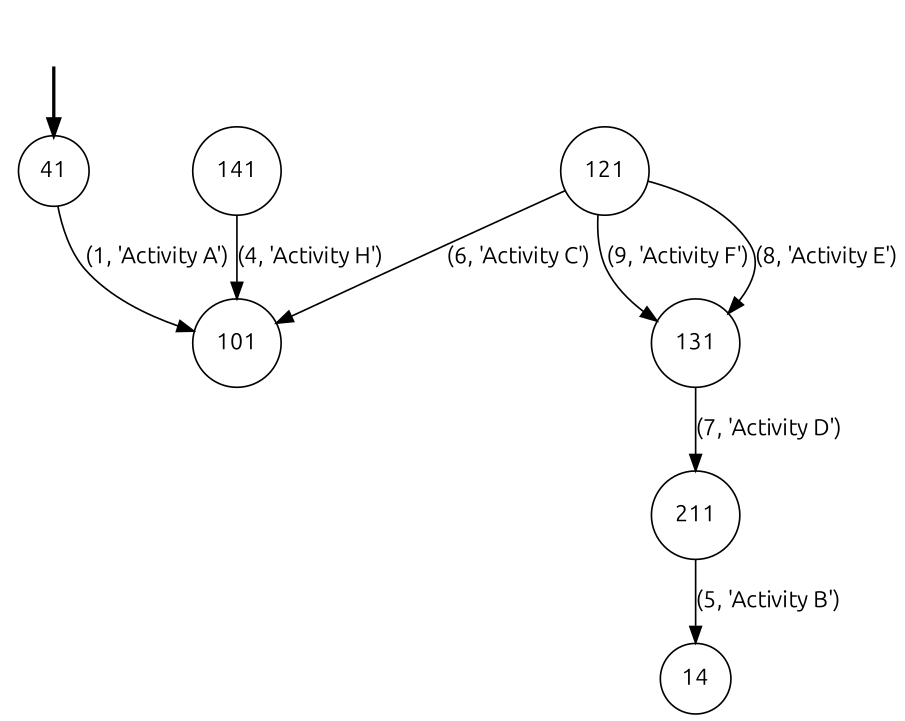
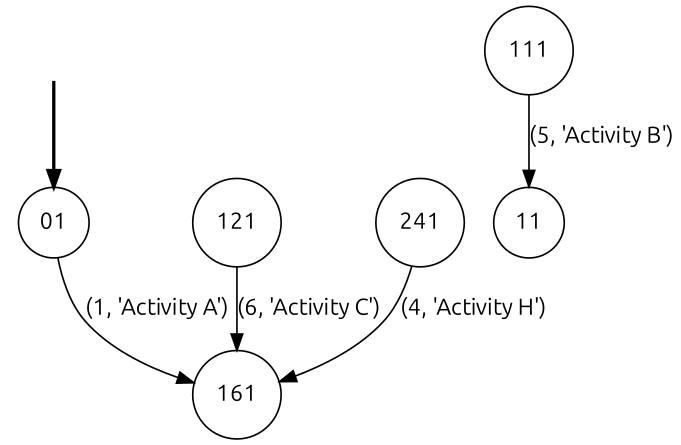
(54, 171) -> (54, 223)
(237, 171) -> (420, 223)
(237, 343) -> (237, 395)
(696, 343) -> none
(696, 515) -> (529, 51)
(696, 679) -> (529, 223)
